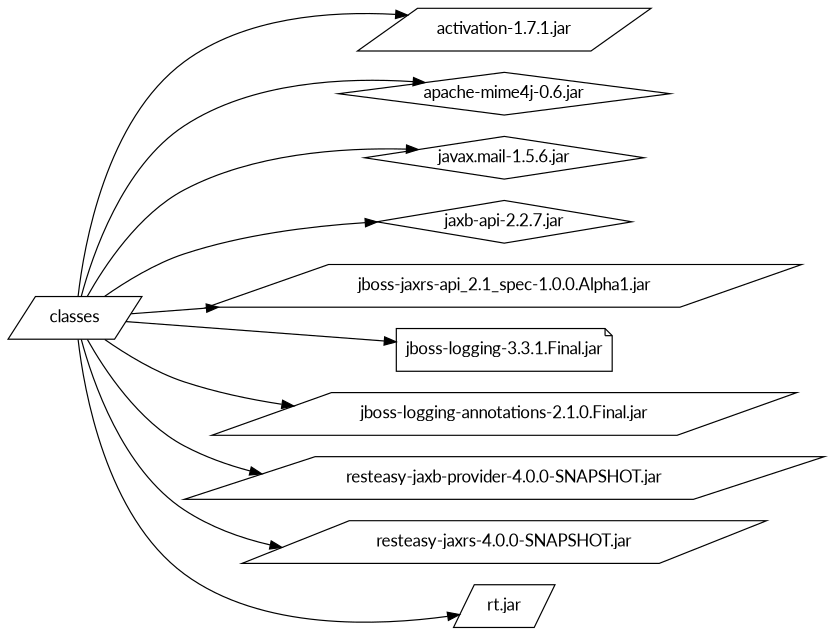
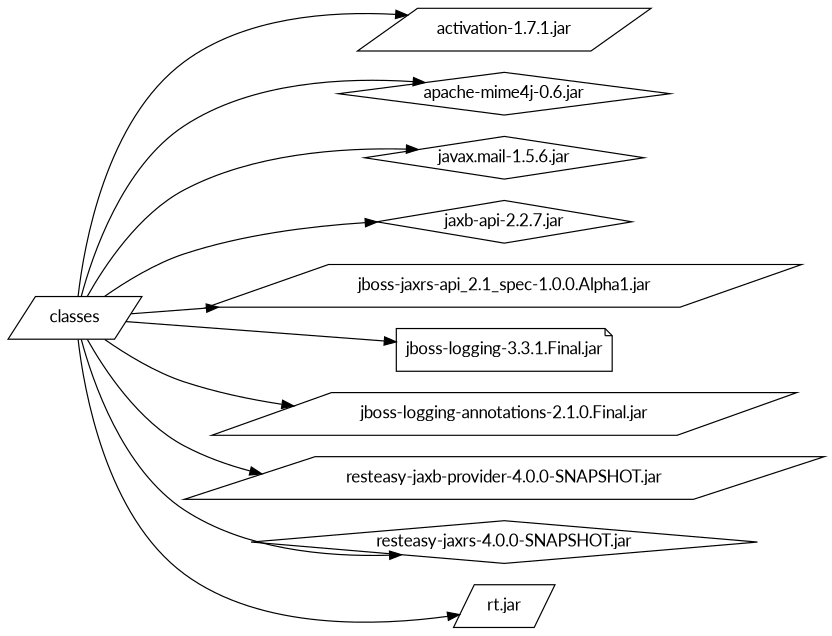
(504, 542) -> (504, 542)
